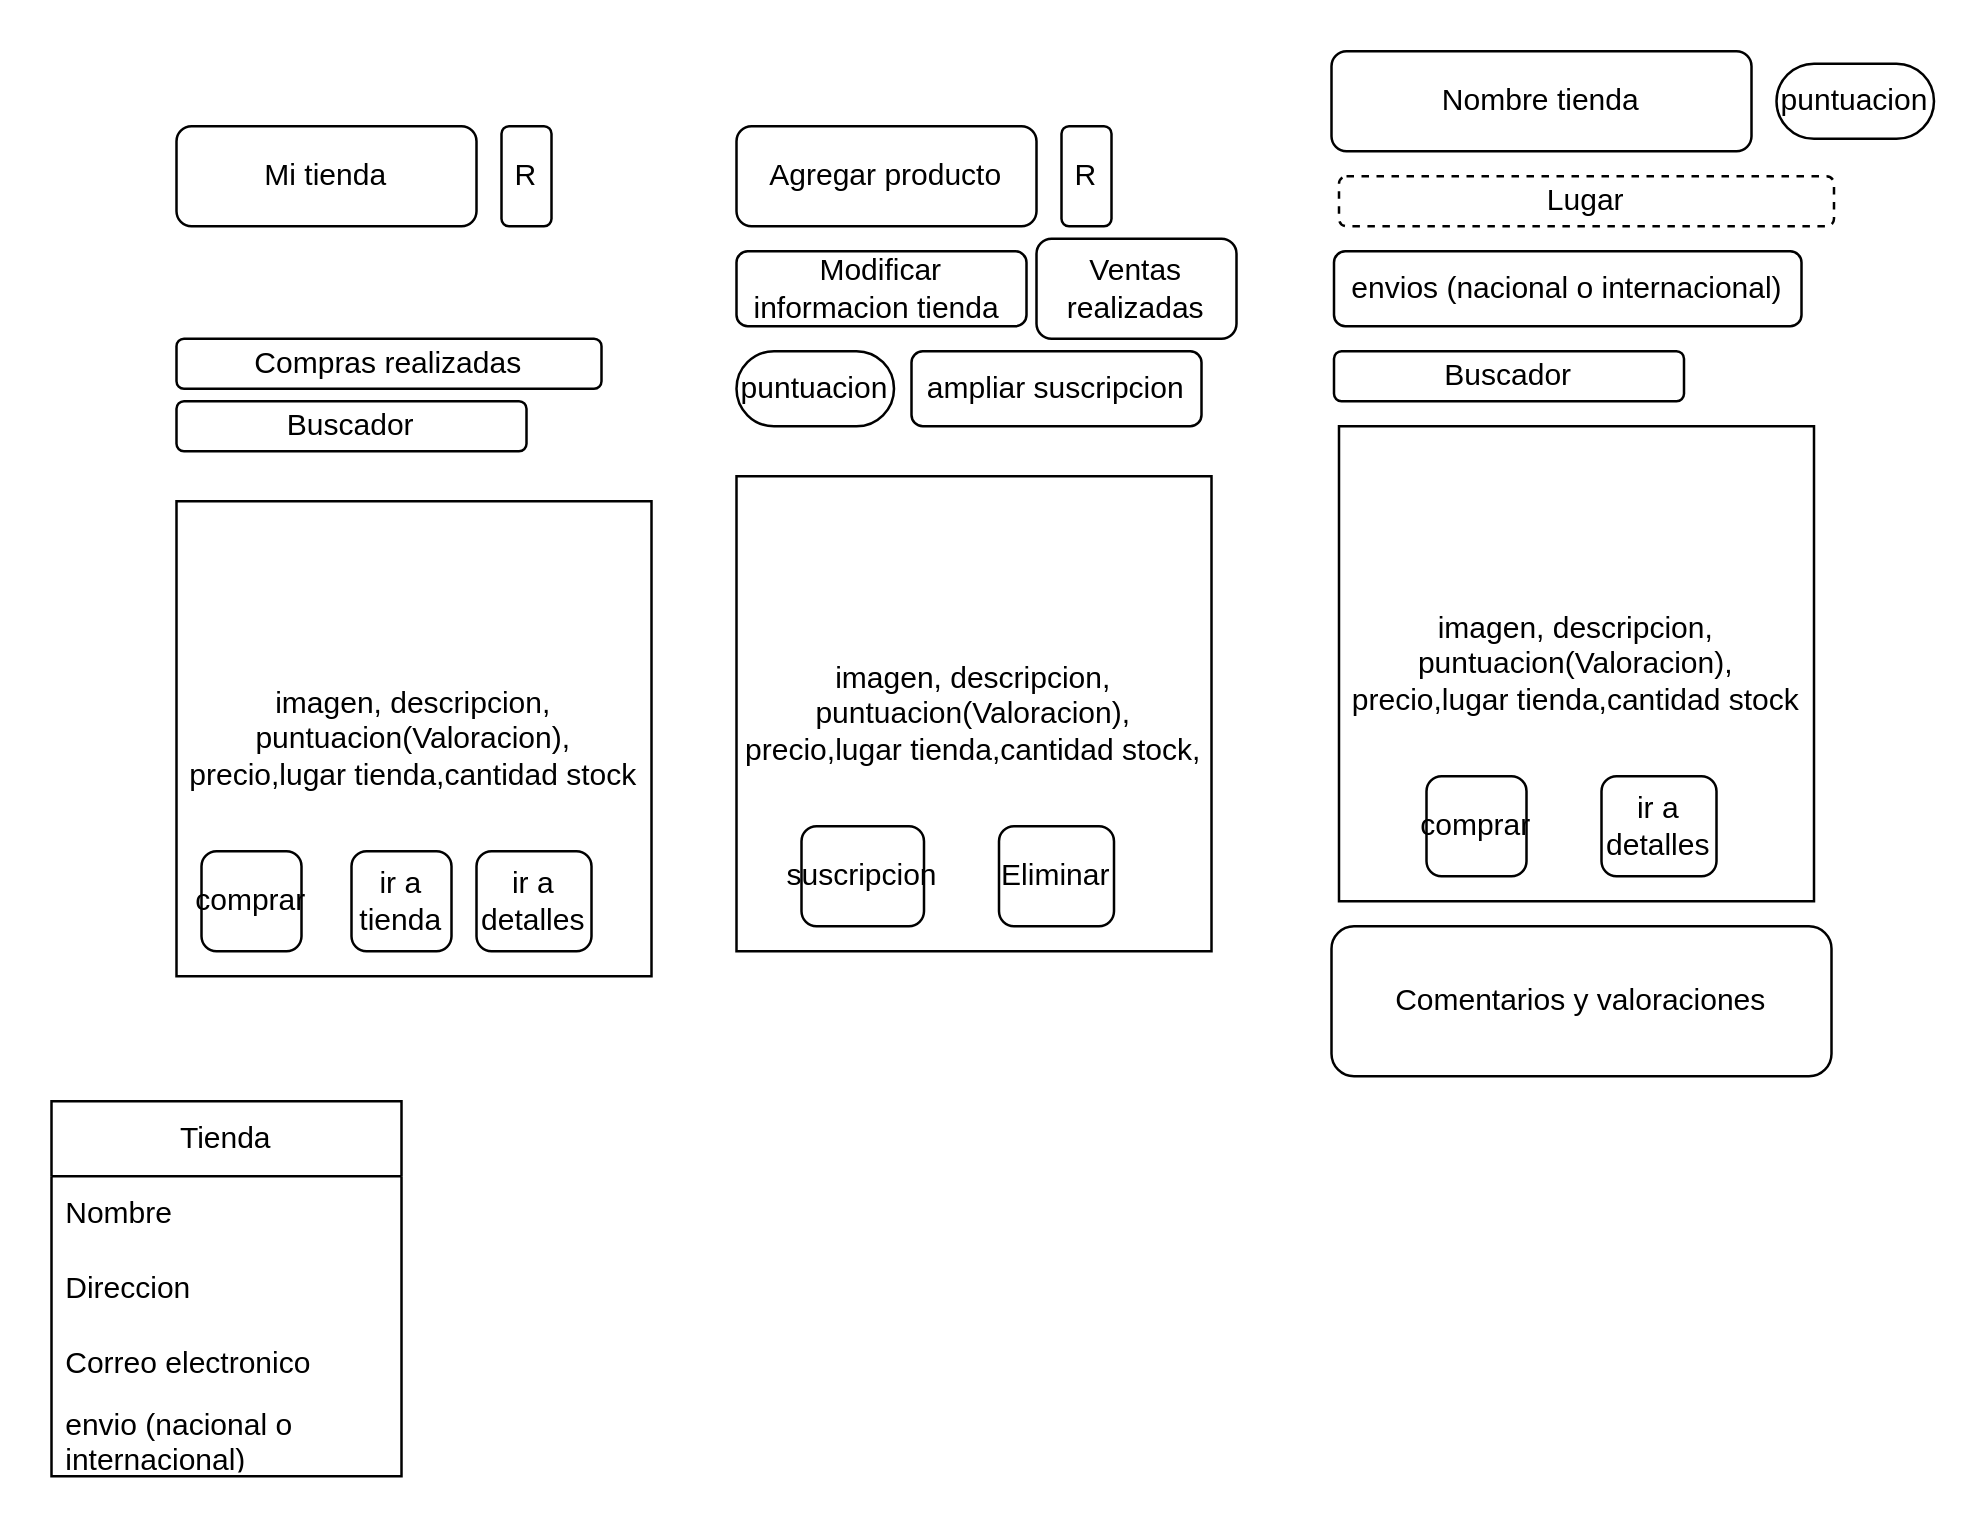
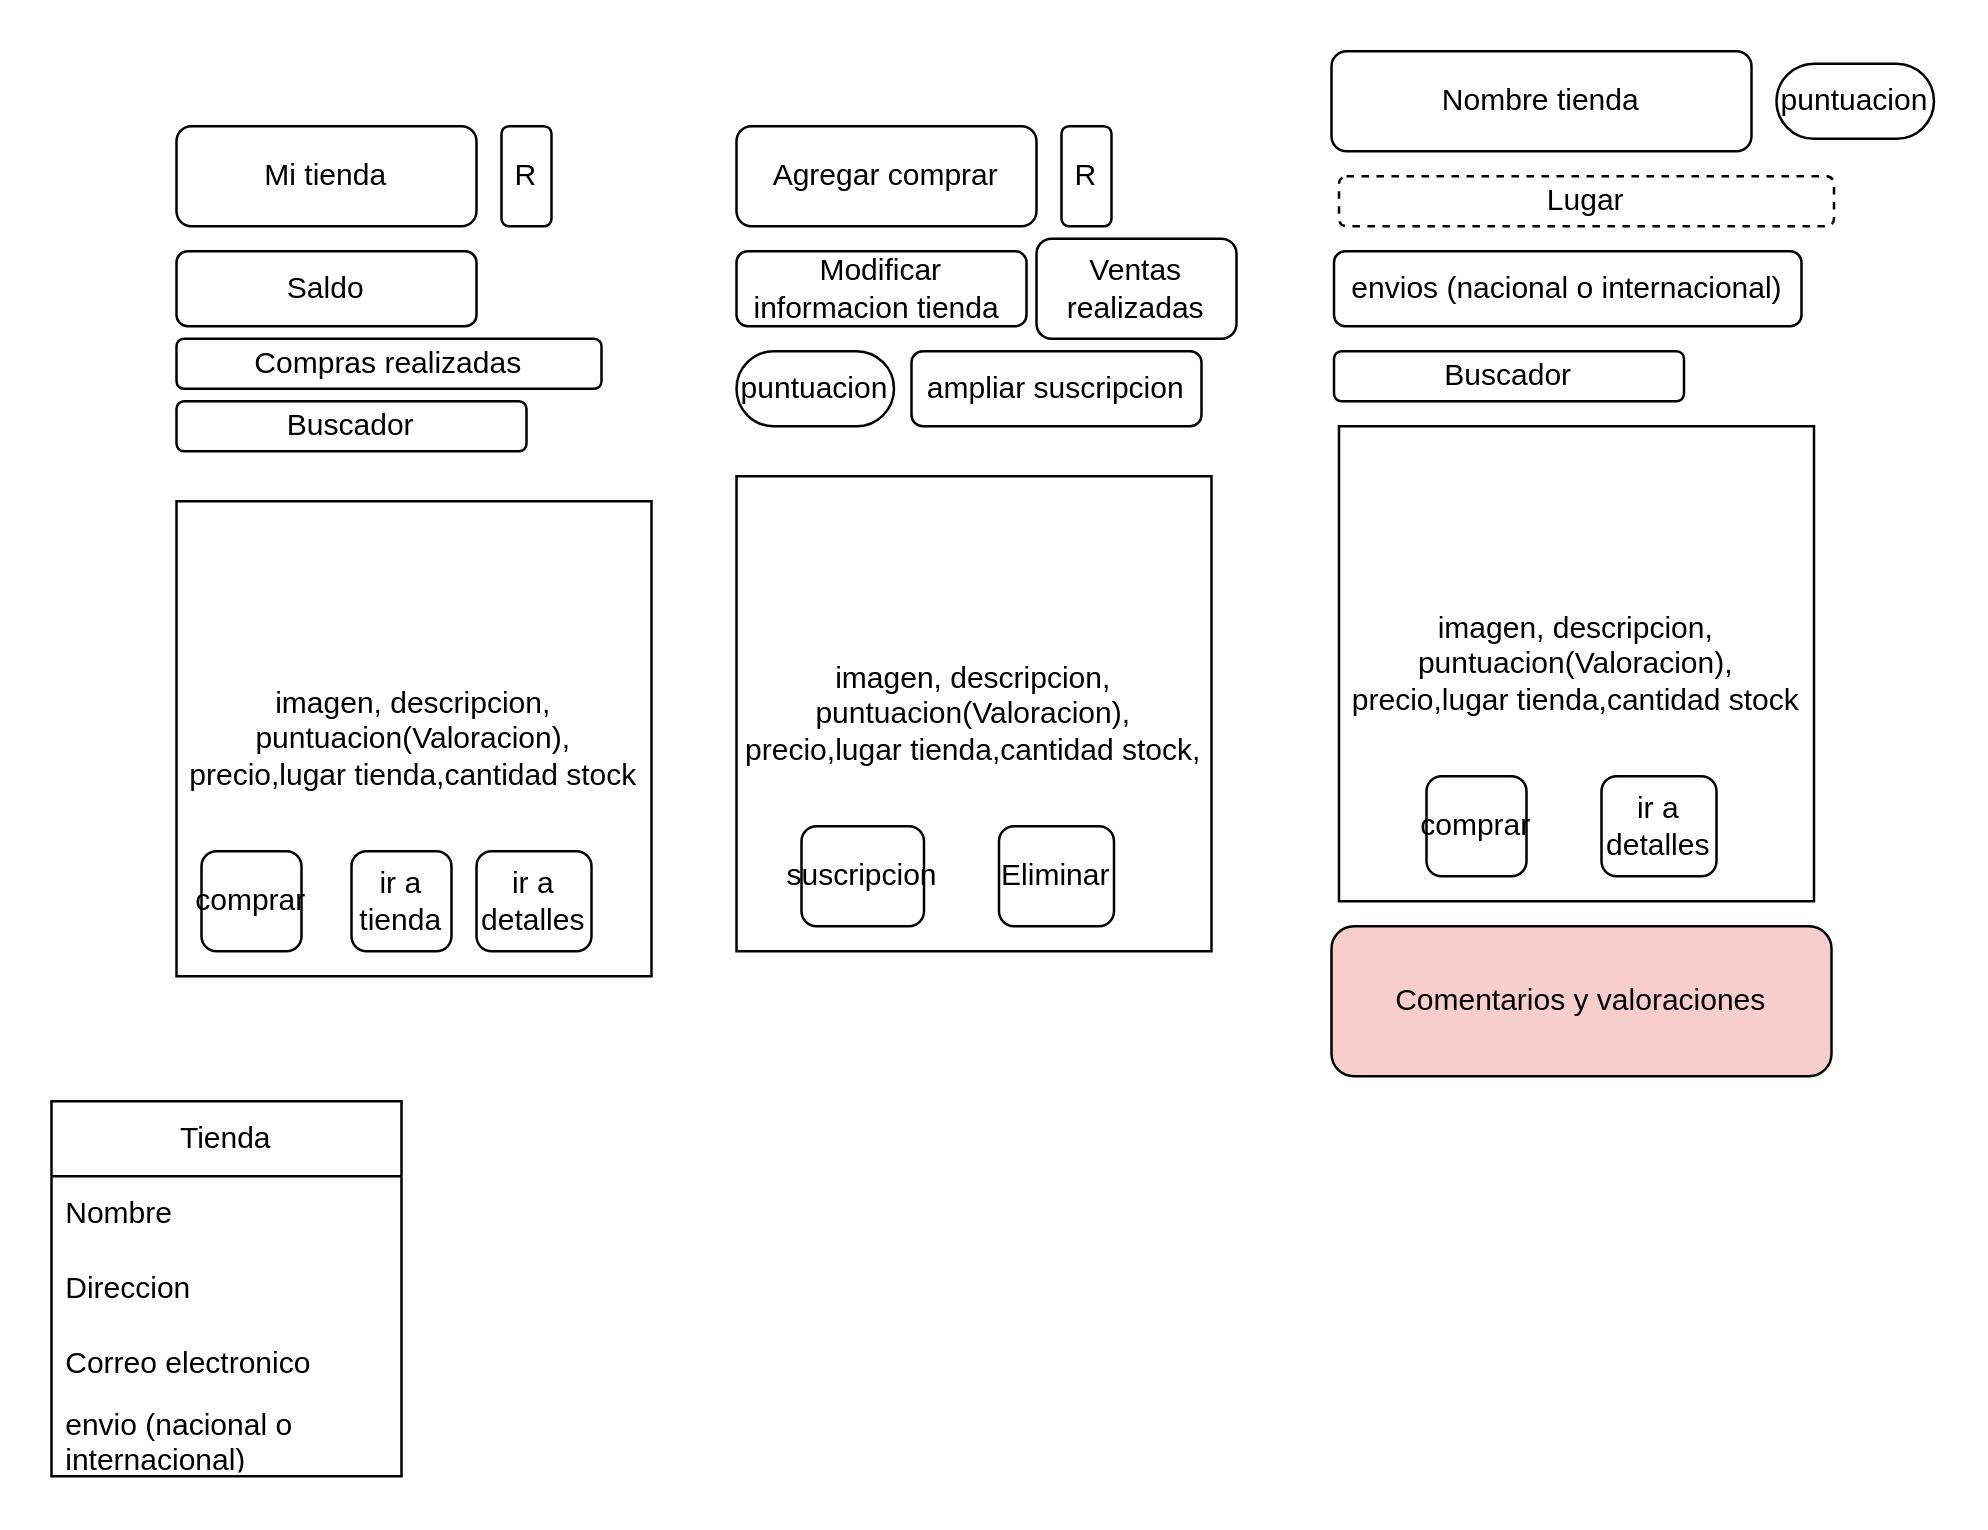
(886, 176) -> (886, 176)
none -> (326, 289)
(1581, 1001) -> (1581, 1001)
